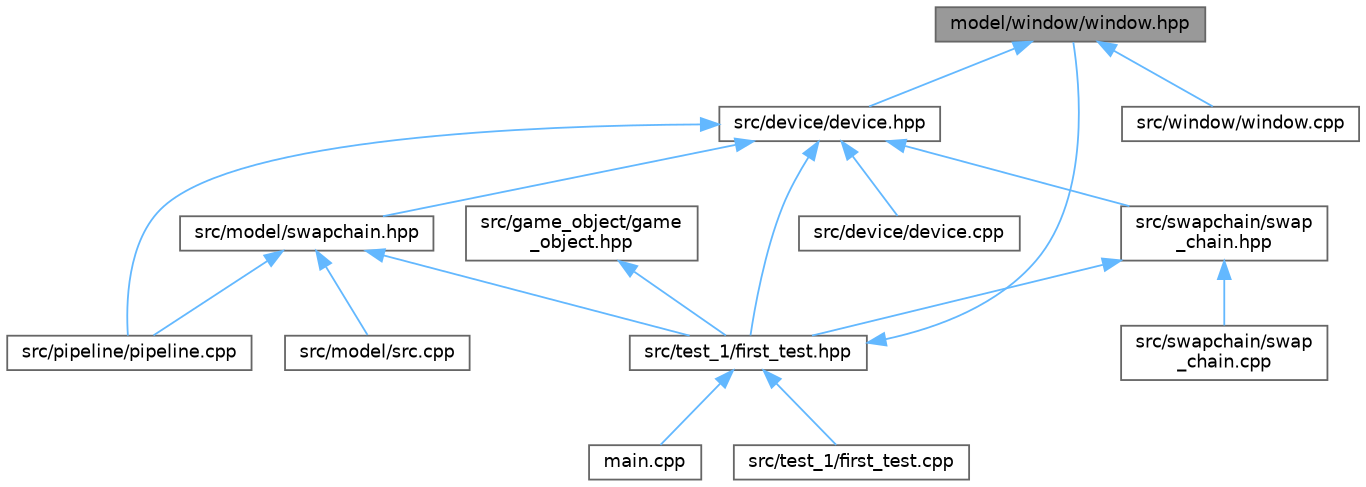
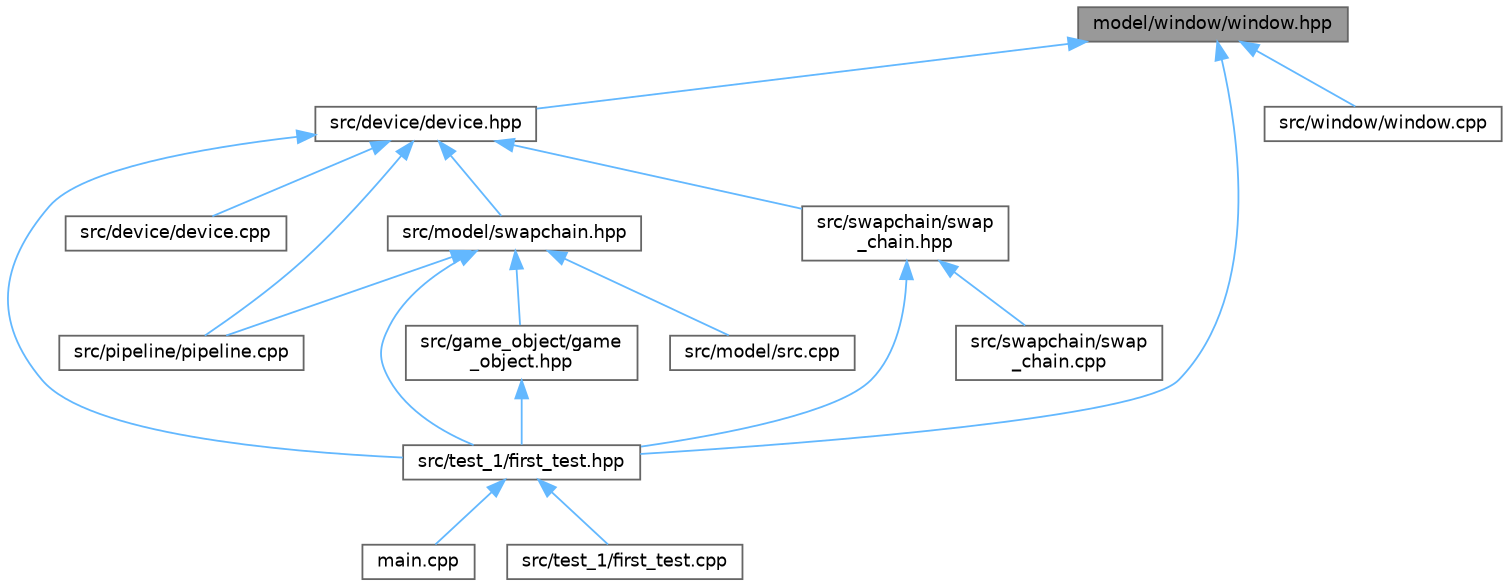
(1052, 238) -> (1079, 410)
none -> (518, 297)
